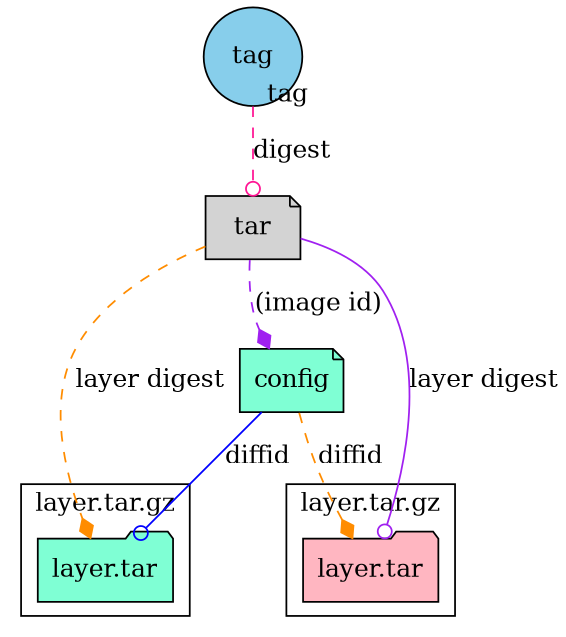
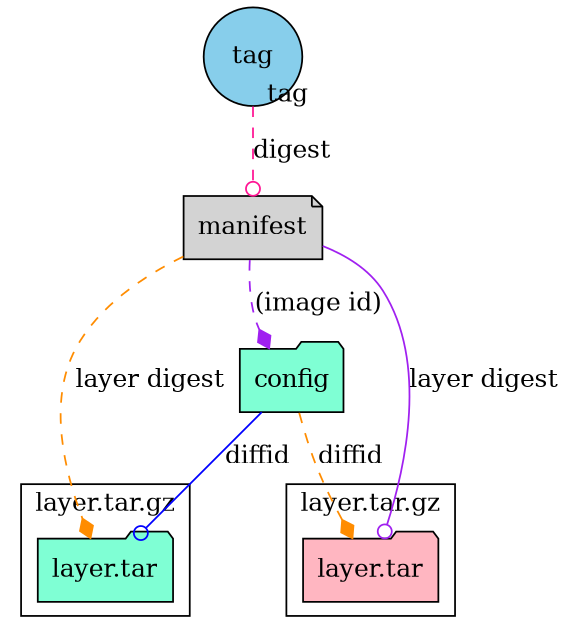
(253, 228) -> (253, 228)
(292, 381) -> (292, 381)
